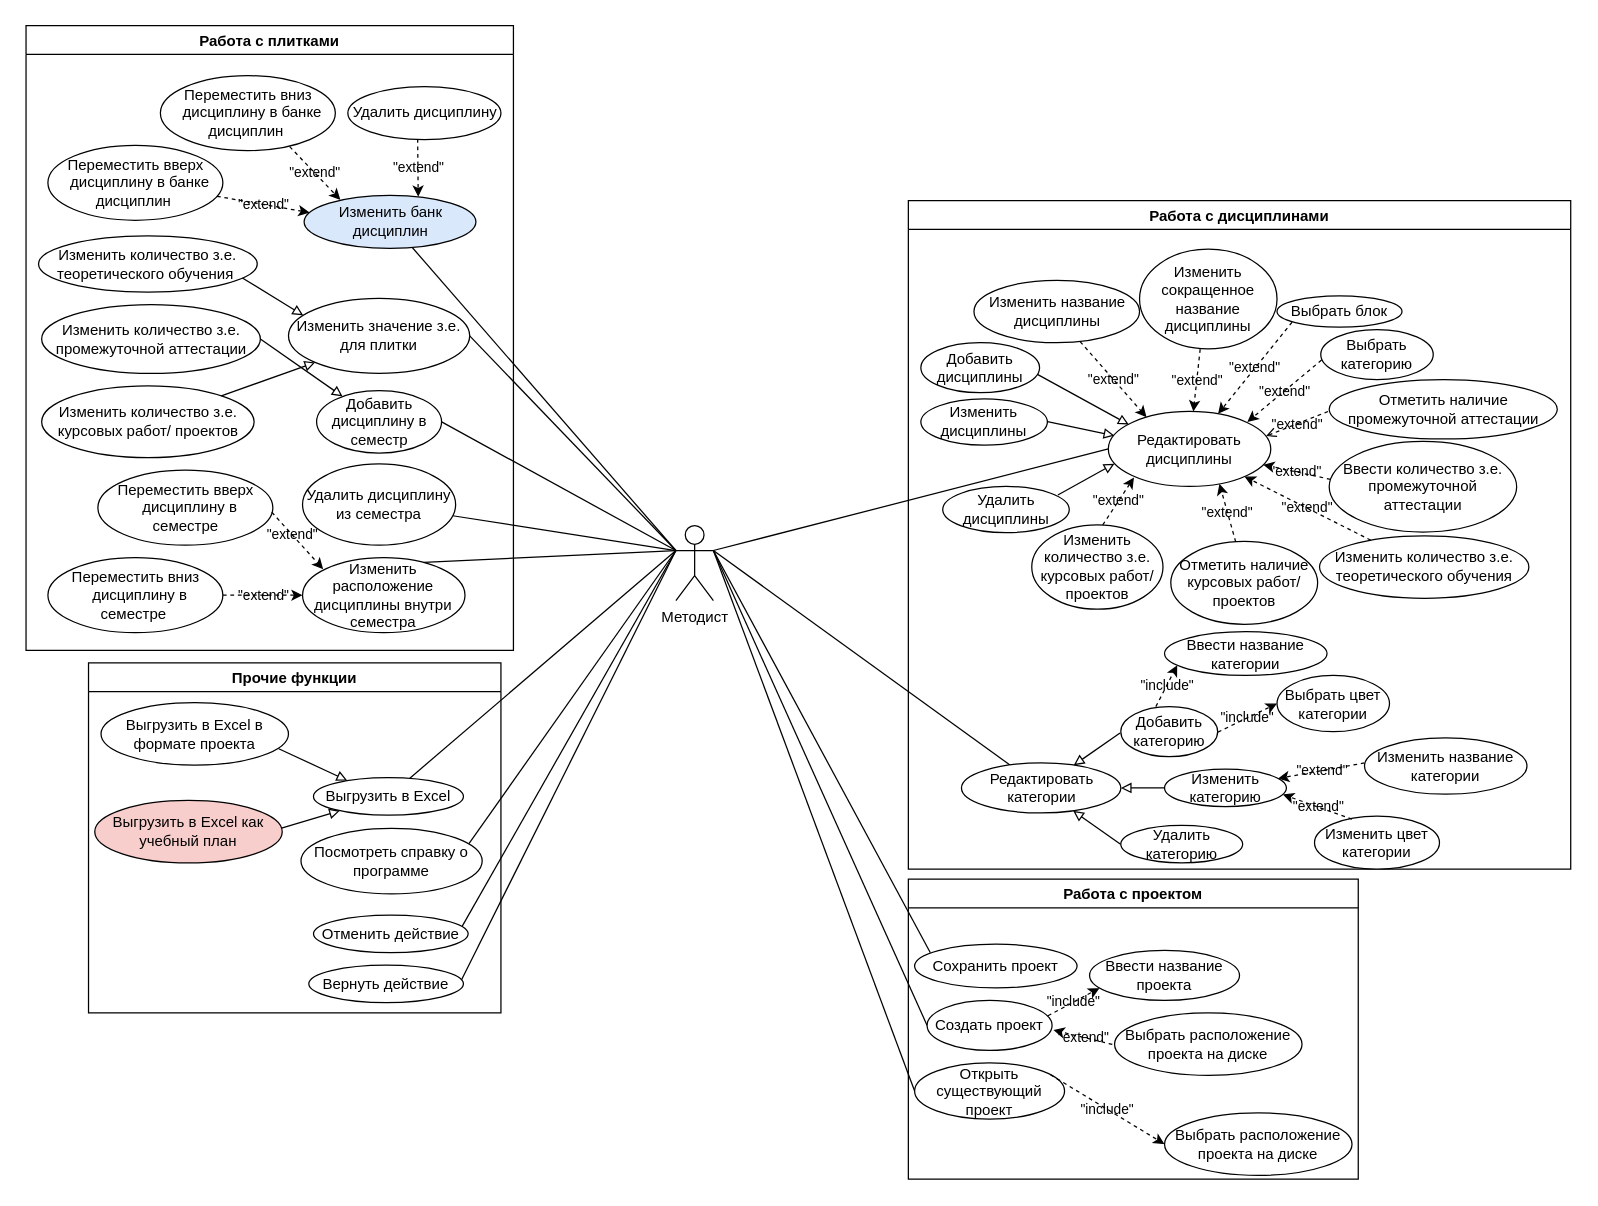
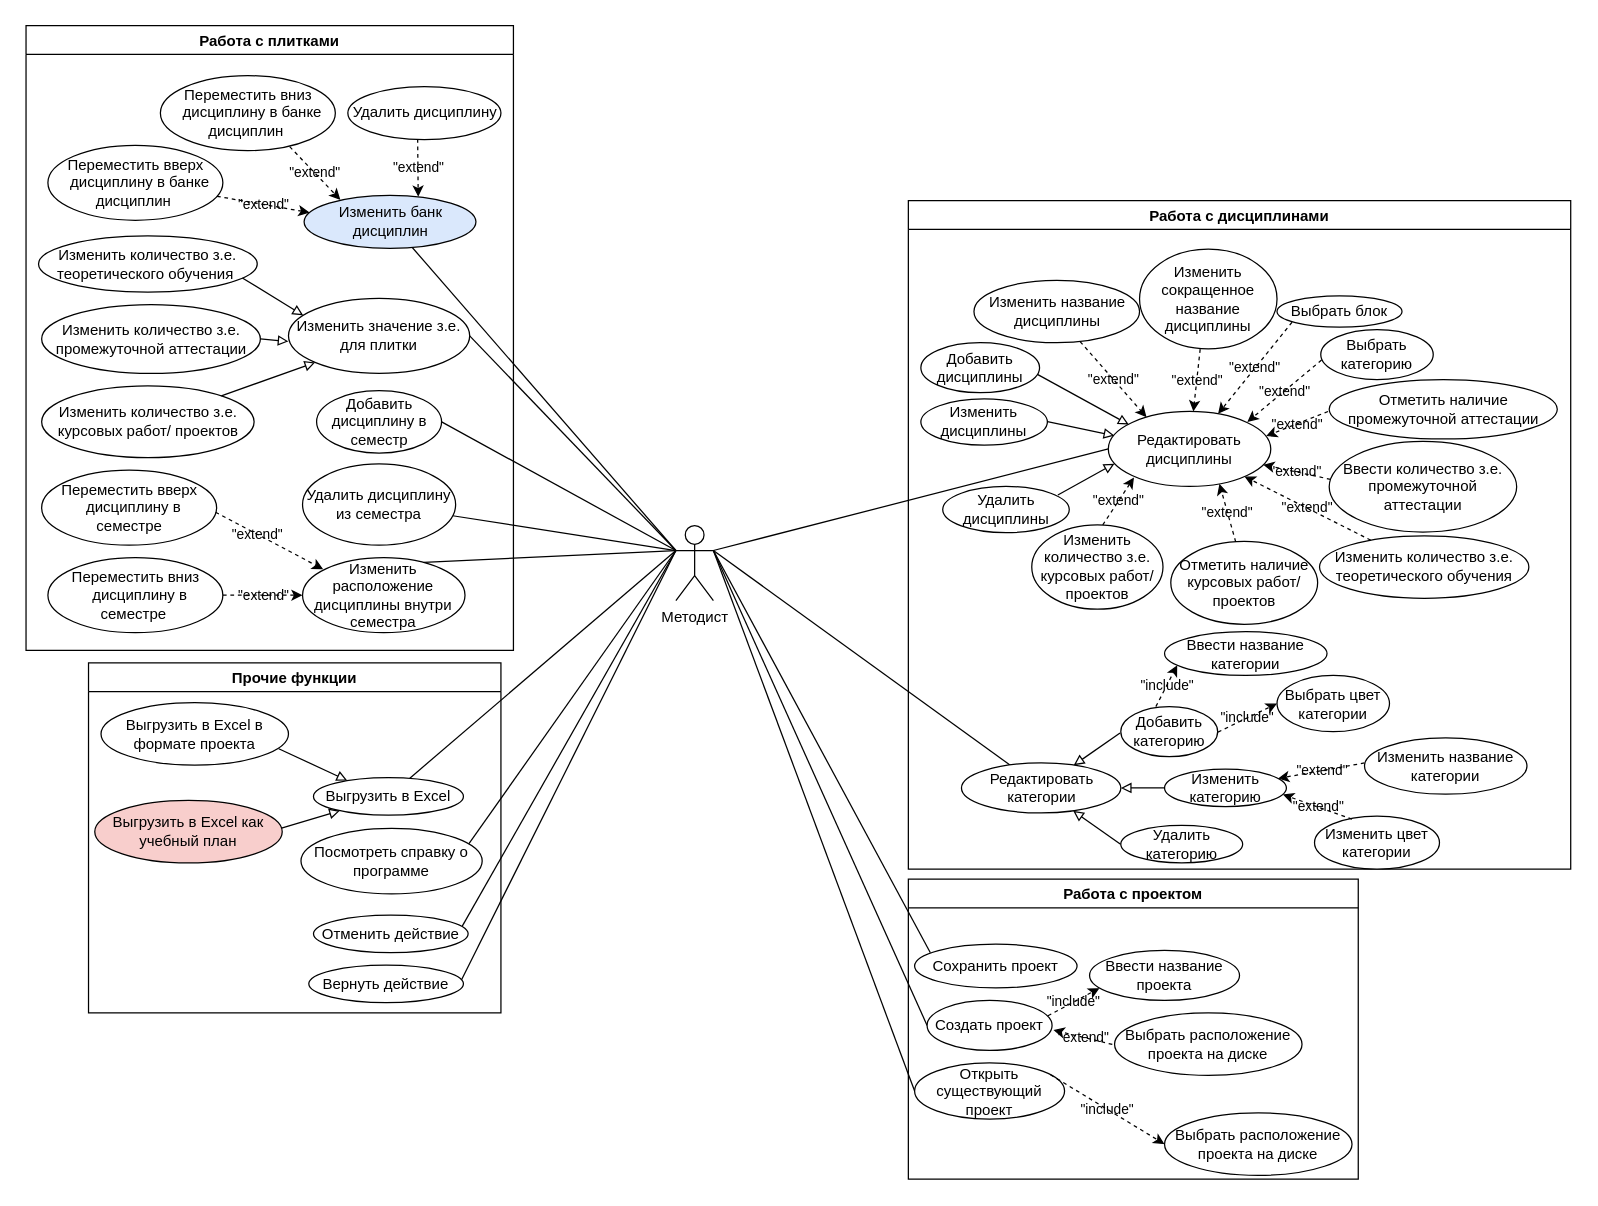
(297, 365) -> (269, 340)
(1273, 433) -> (1275, 432)
(185, 508) -> (129, 508)
